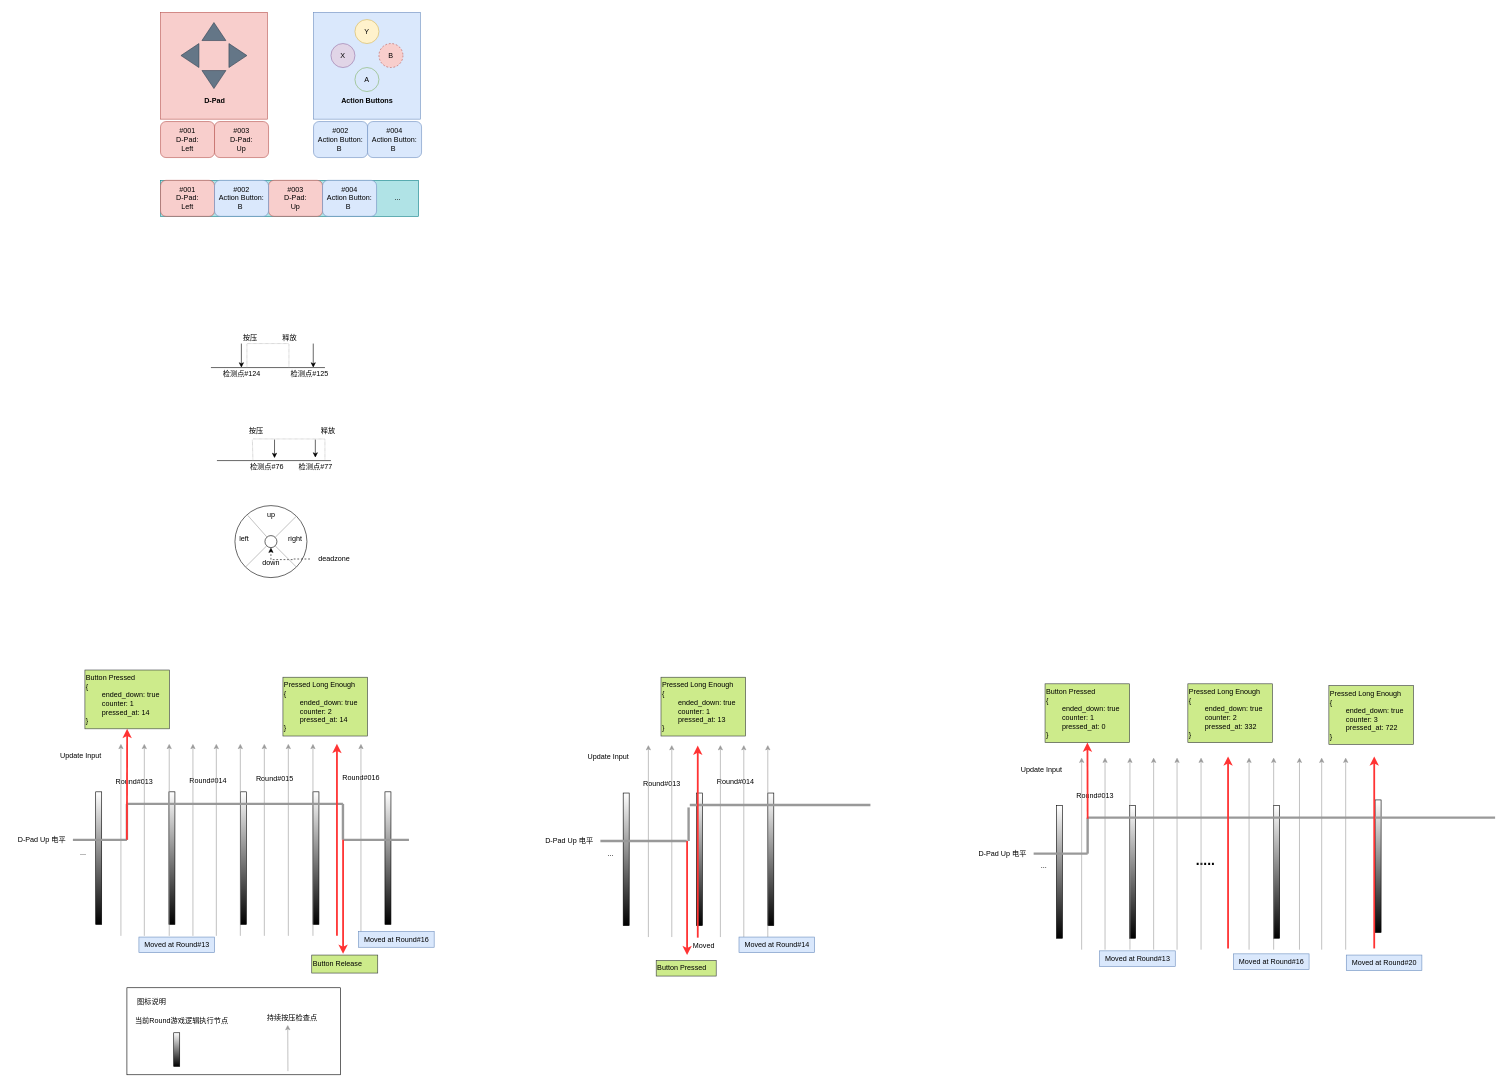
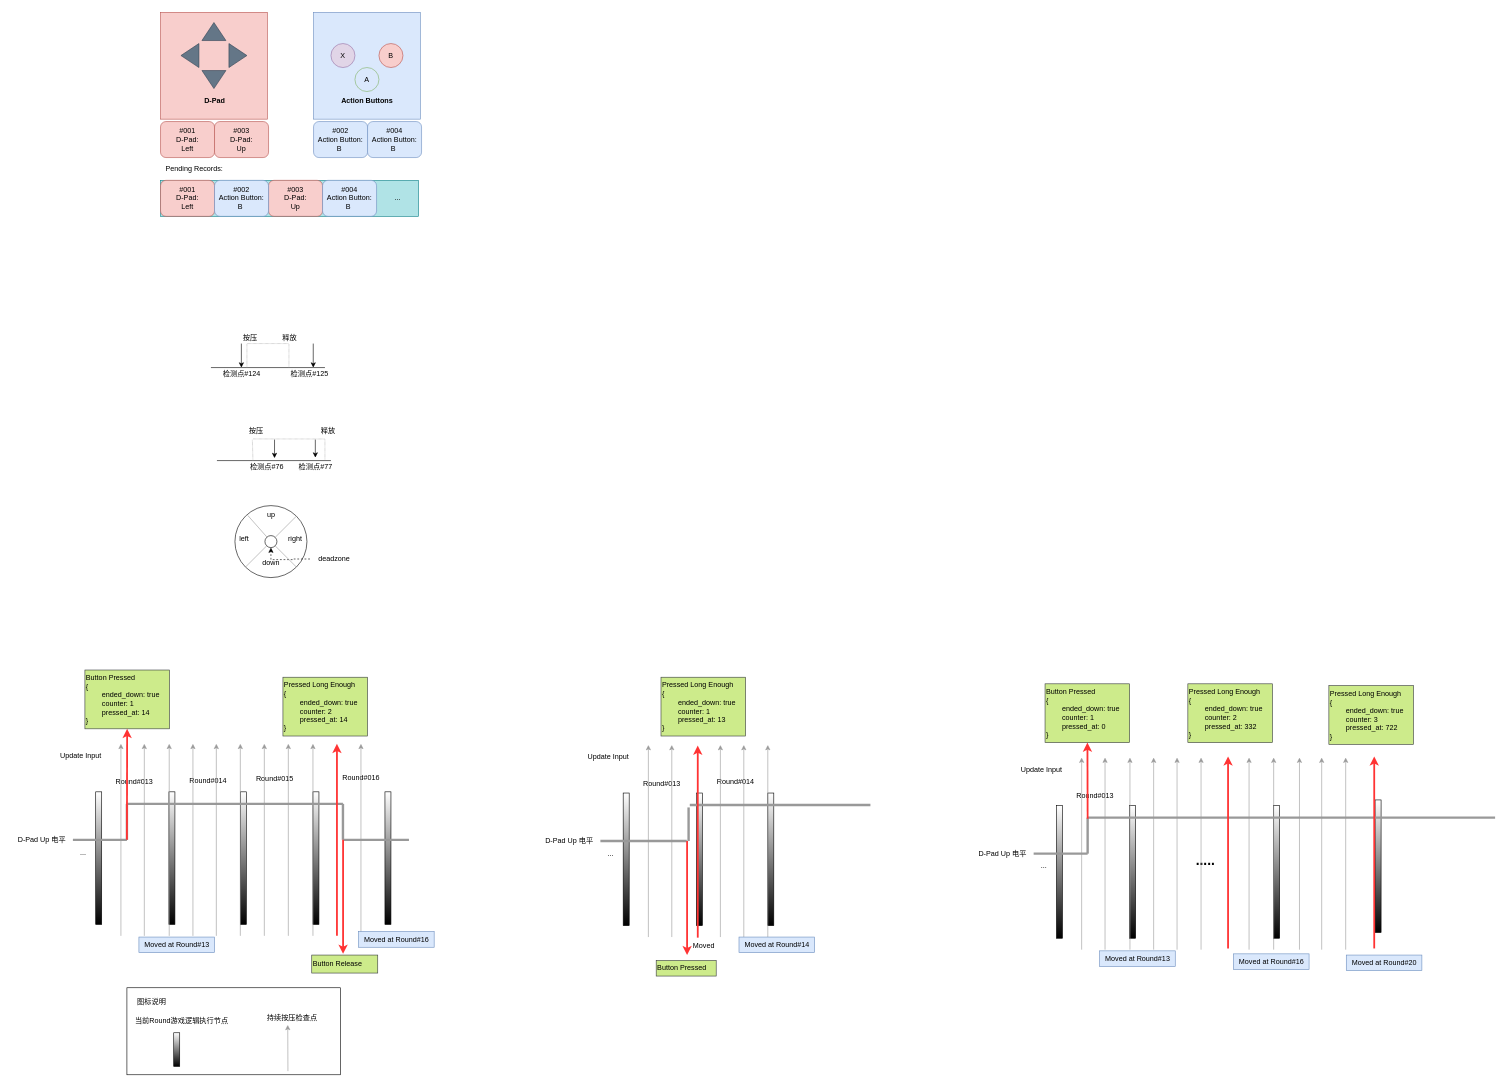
(367, 32) -> none
(391, 56) -> (391, 56)
none -> (194, 169)
